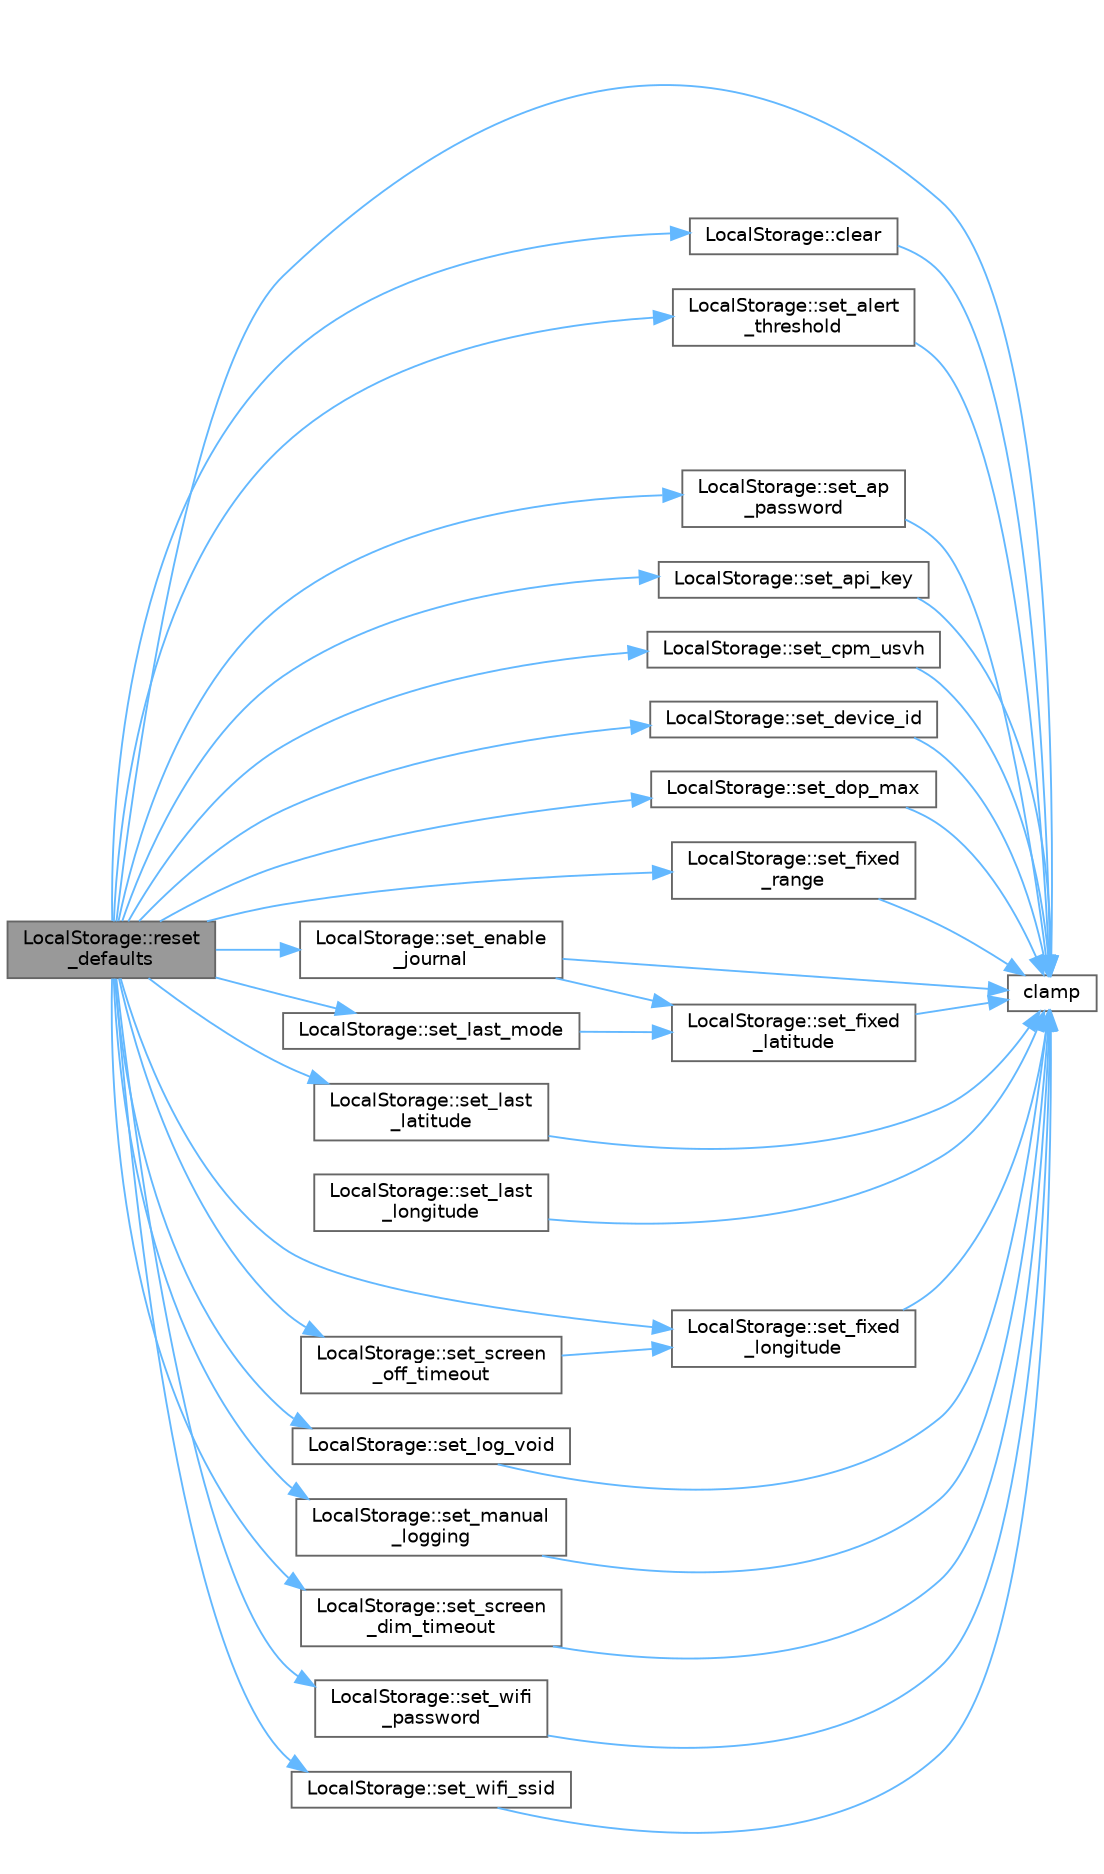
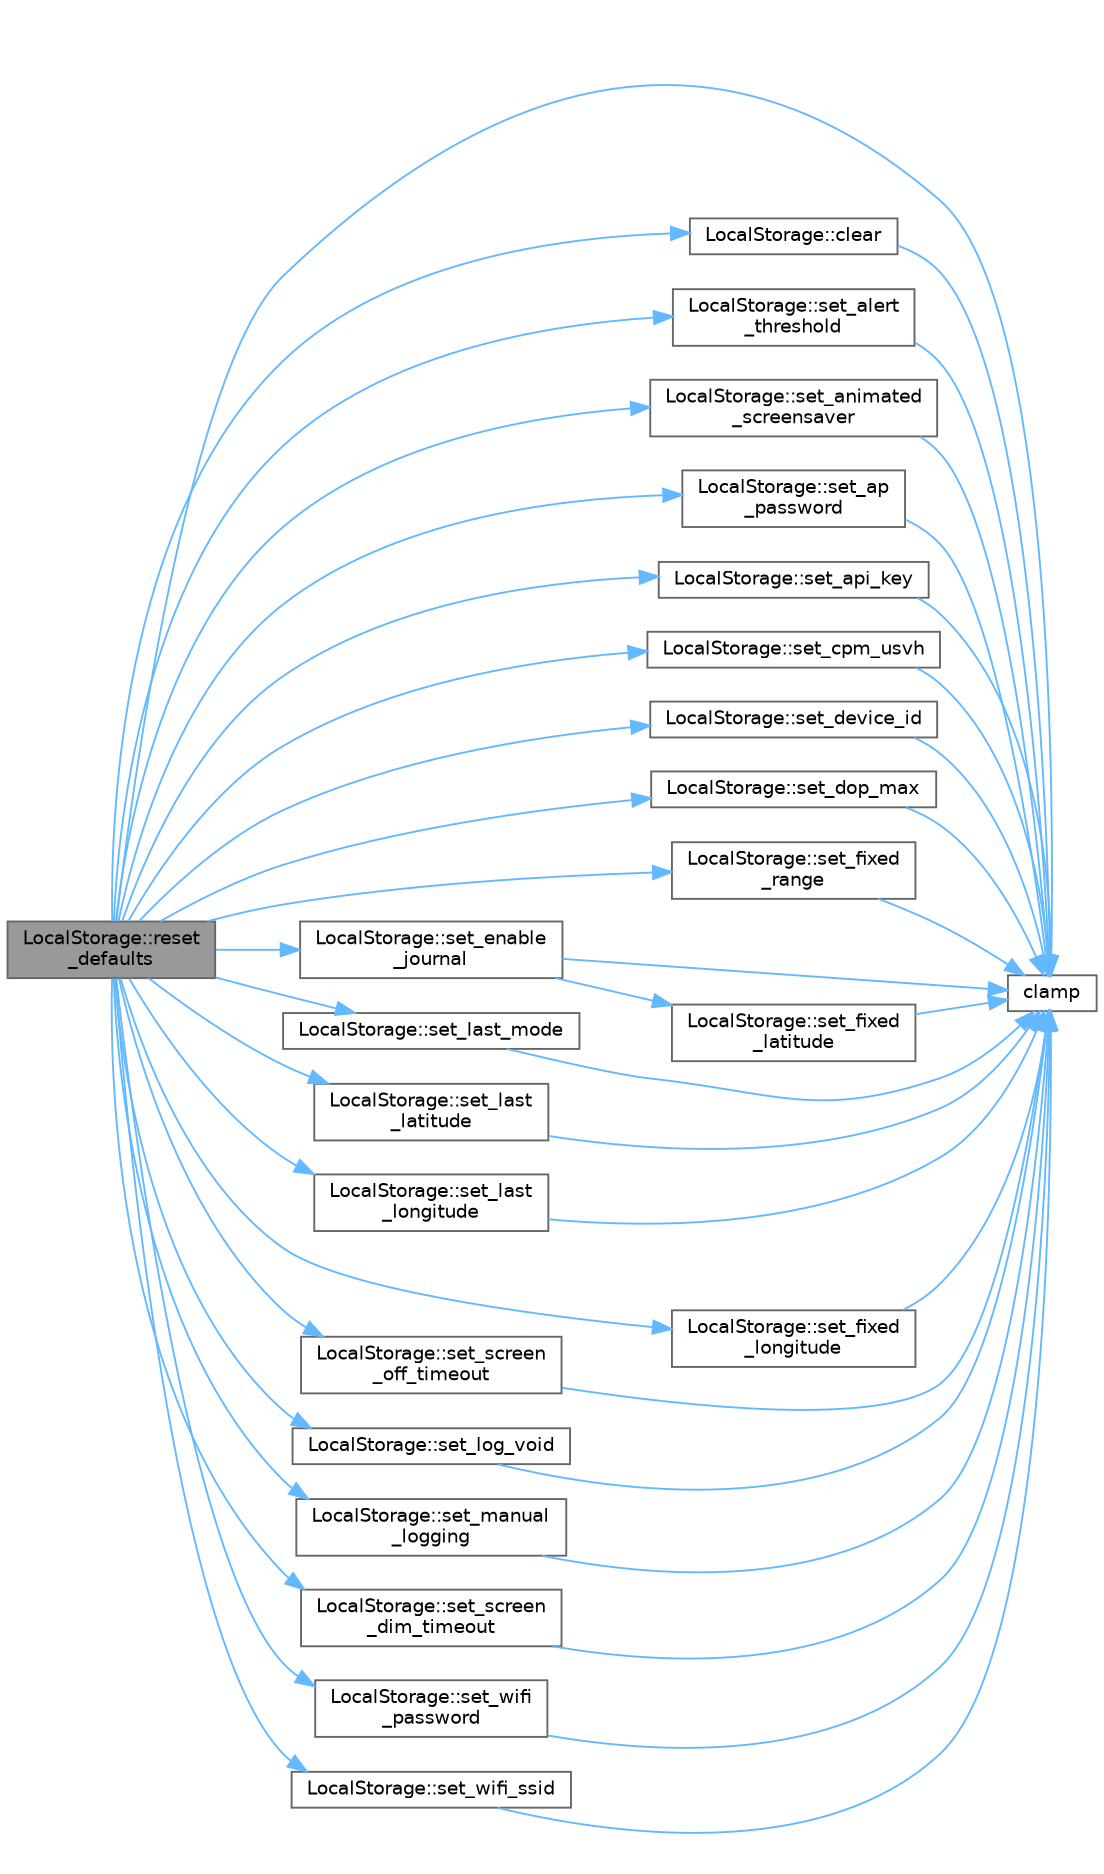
none -> (794, 408)
(616, 1032) -> (771, 1096)
none -> (202, 1082)
(607, 1352) -> (935, 1386)
